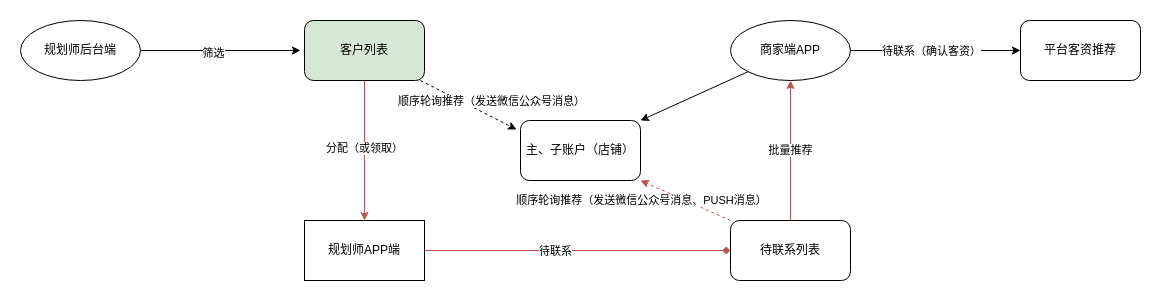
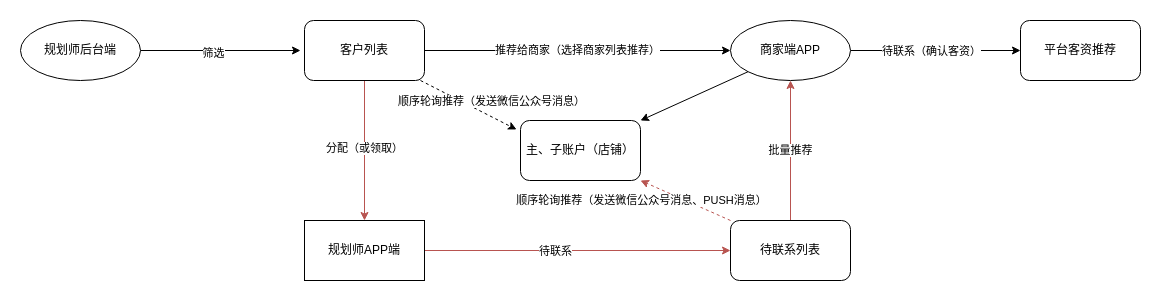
(365, 51) -> (365, 51)
none -> (574, 51)
(722, 251) -> (722, 251)
